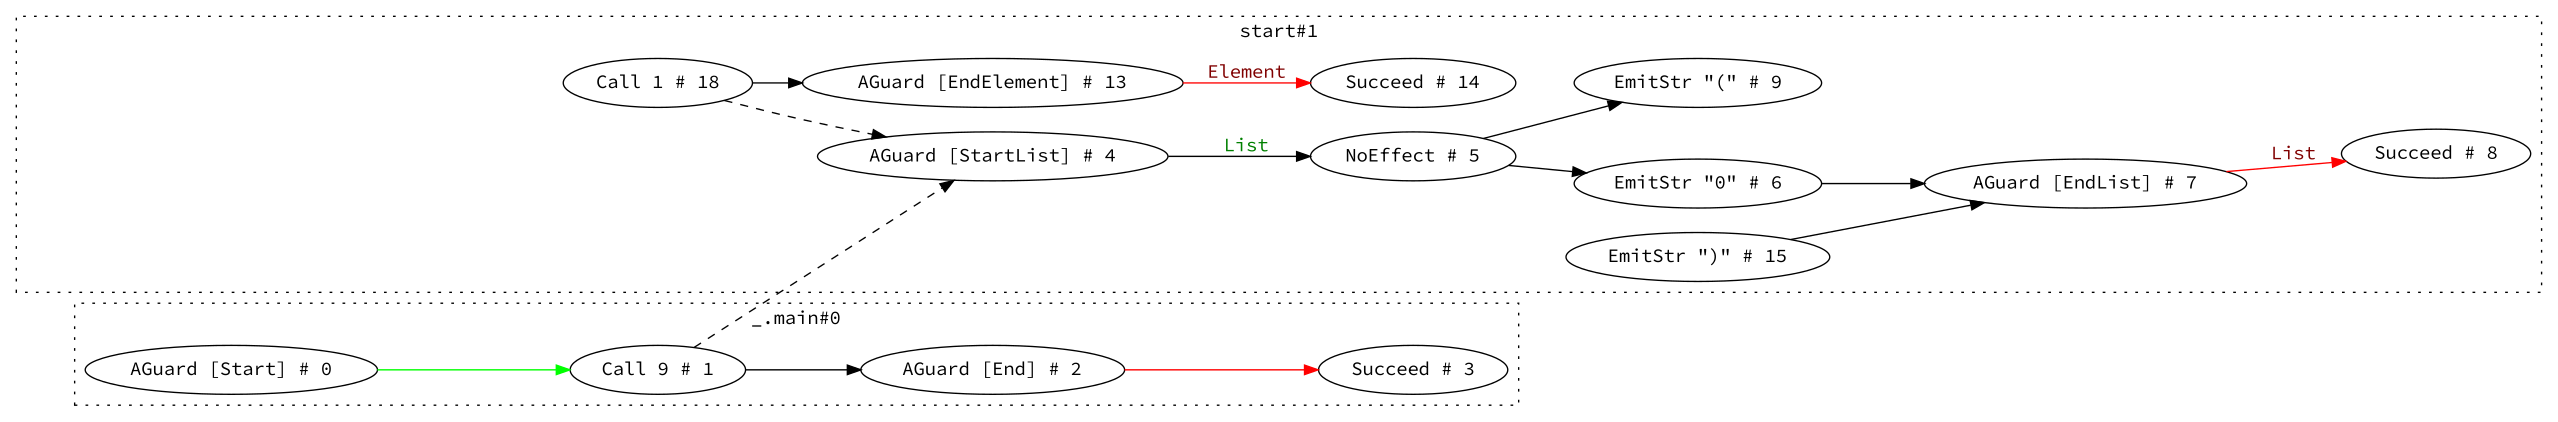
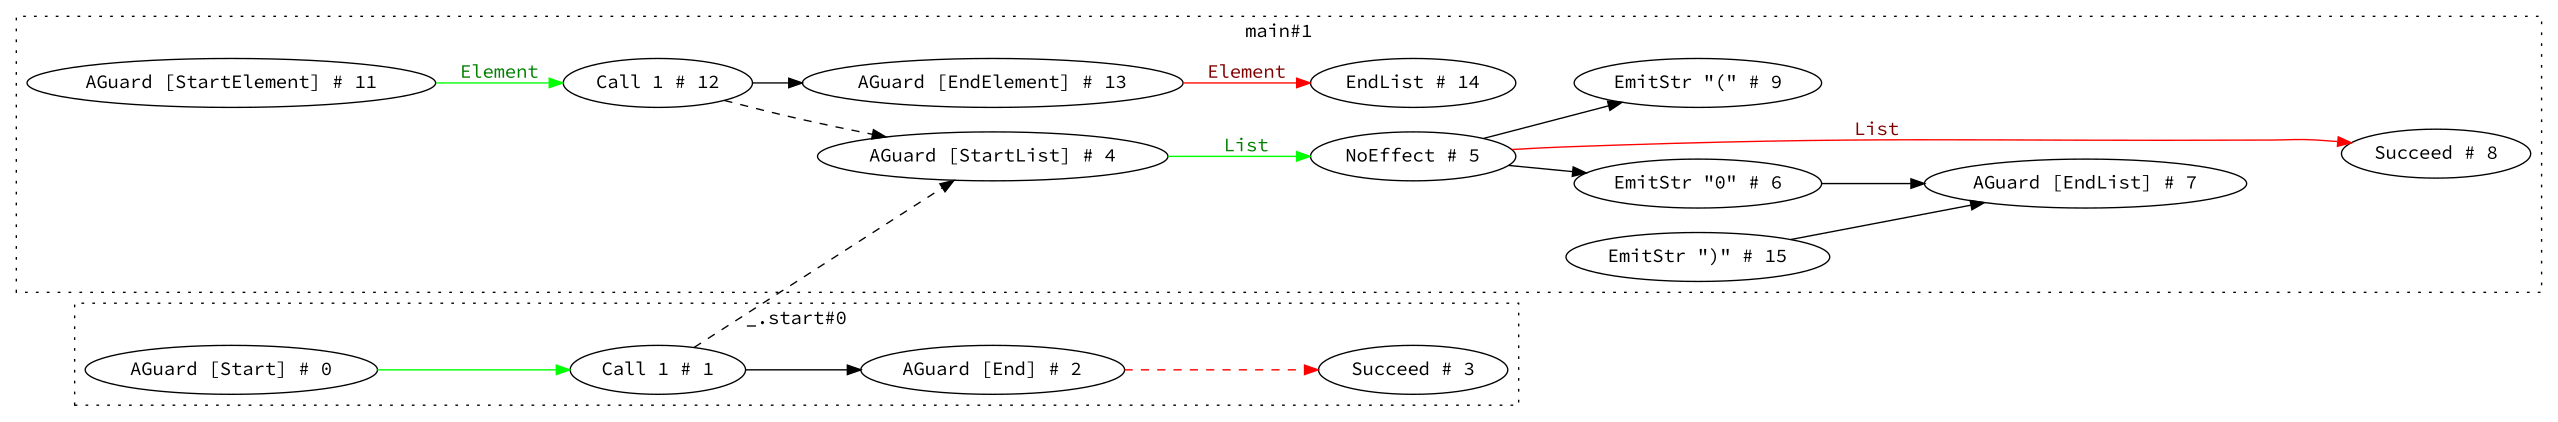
(1279, 32) -> (1279, 32)
none -> (231, 83)
(658, 83) -> (658, 83)
(1413, 83) -> (1413, 83)
(1232, 156) -> (1232, 156)
(2279, 167) -> (1925, 140)
(797, 319) -> (797, 319)
(658, 370) -> (658, 370)
(1215, 370) -> (1215, 370)
